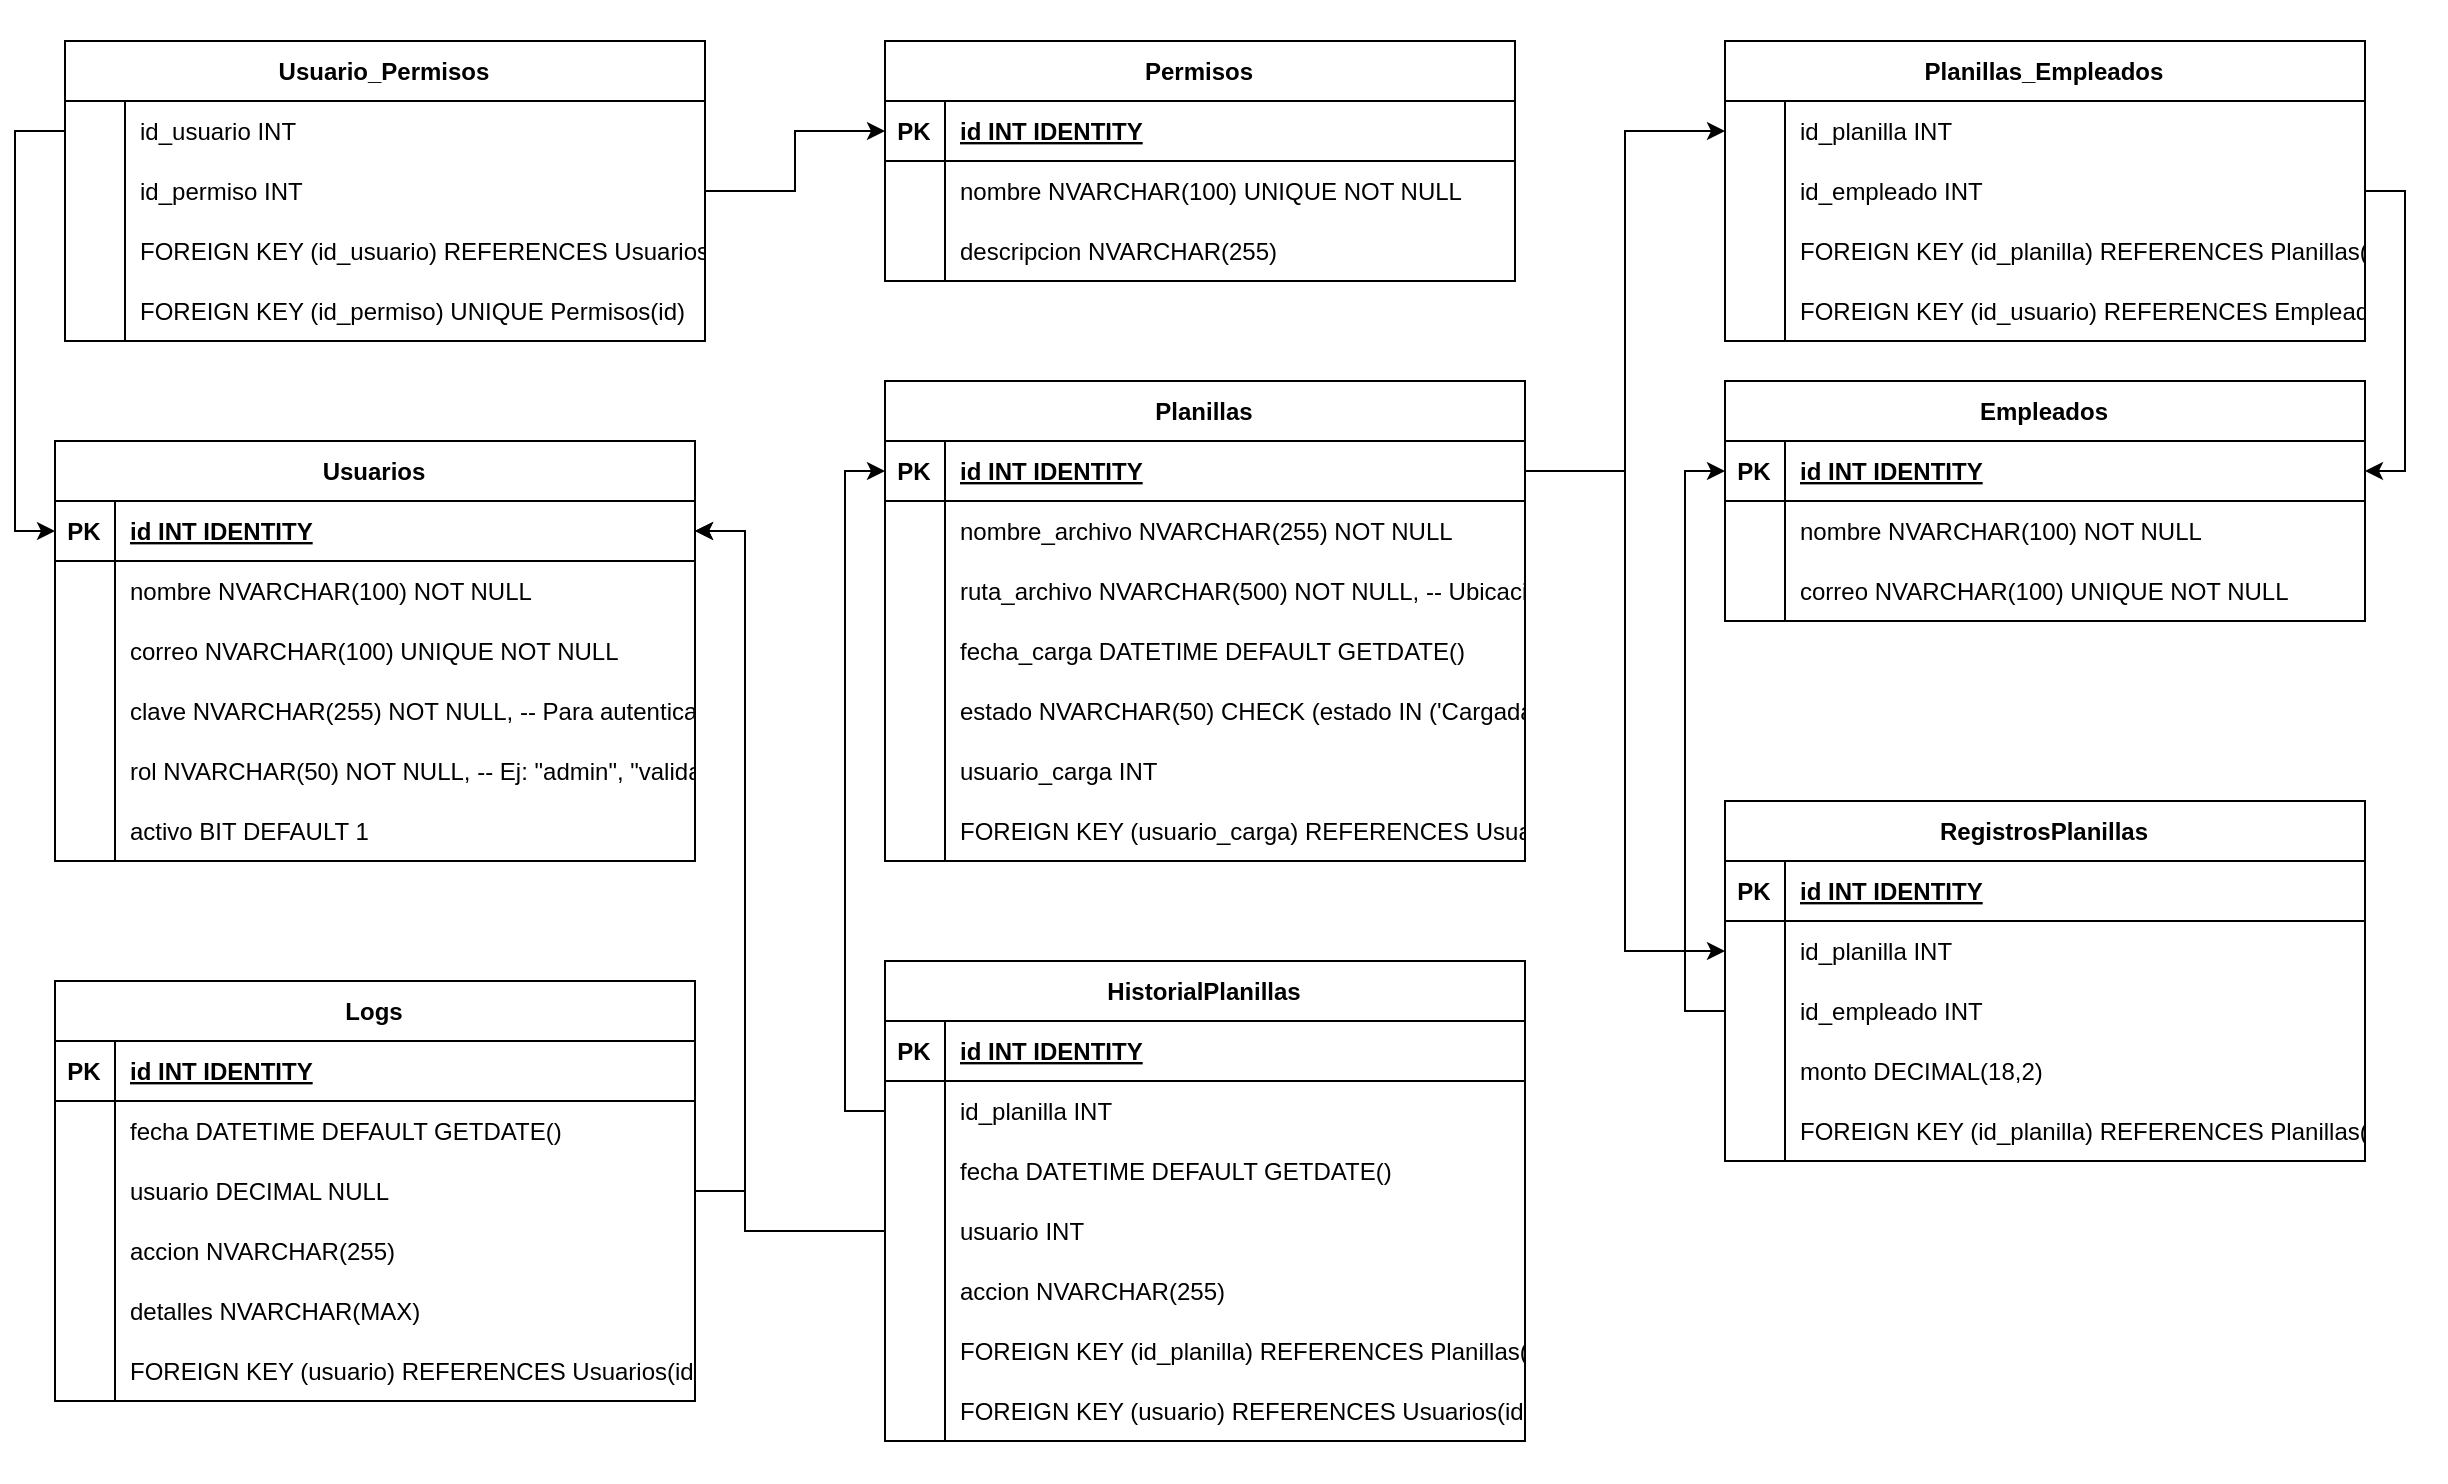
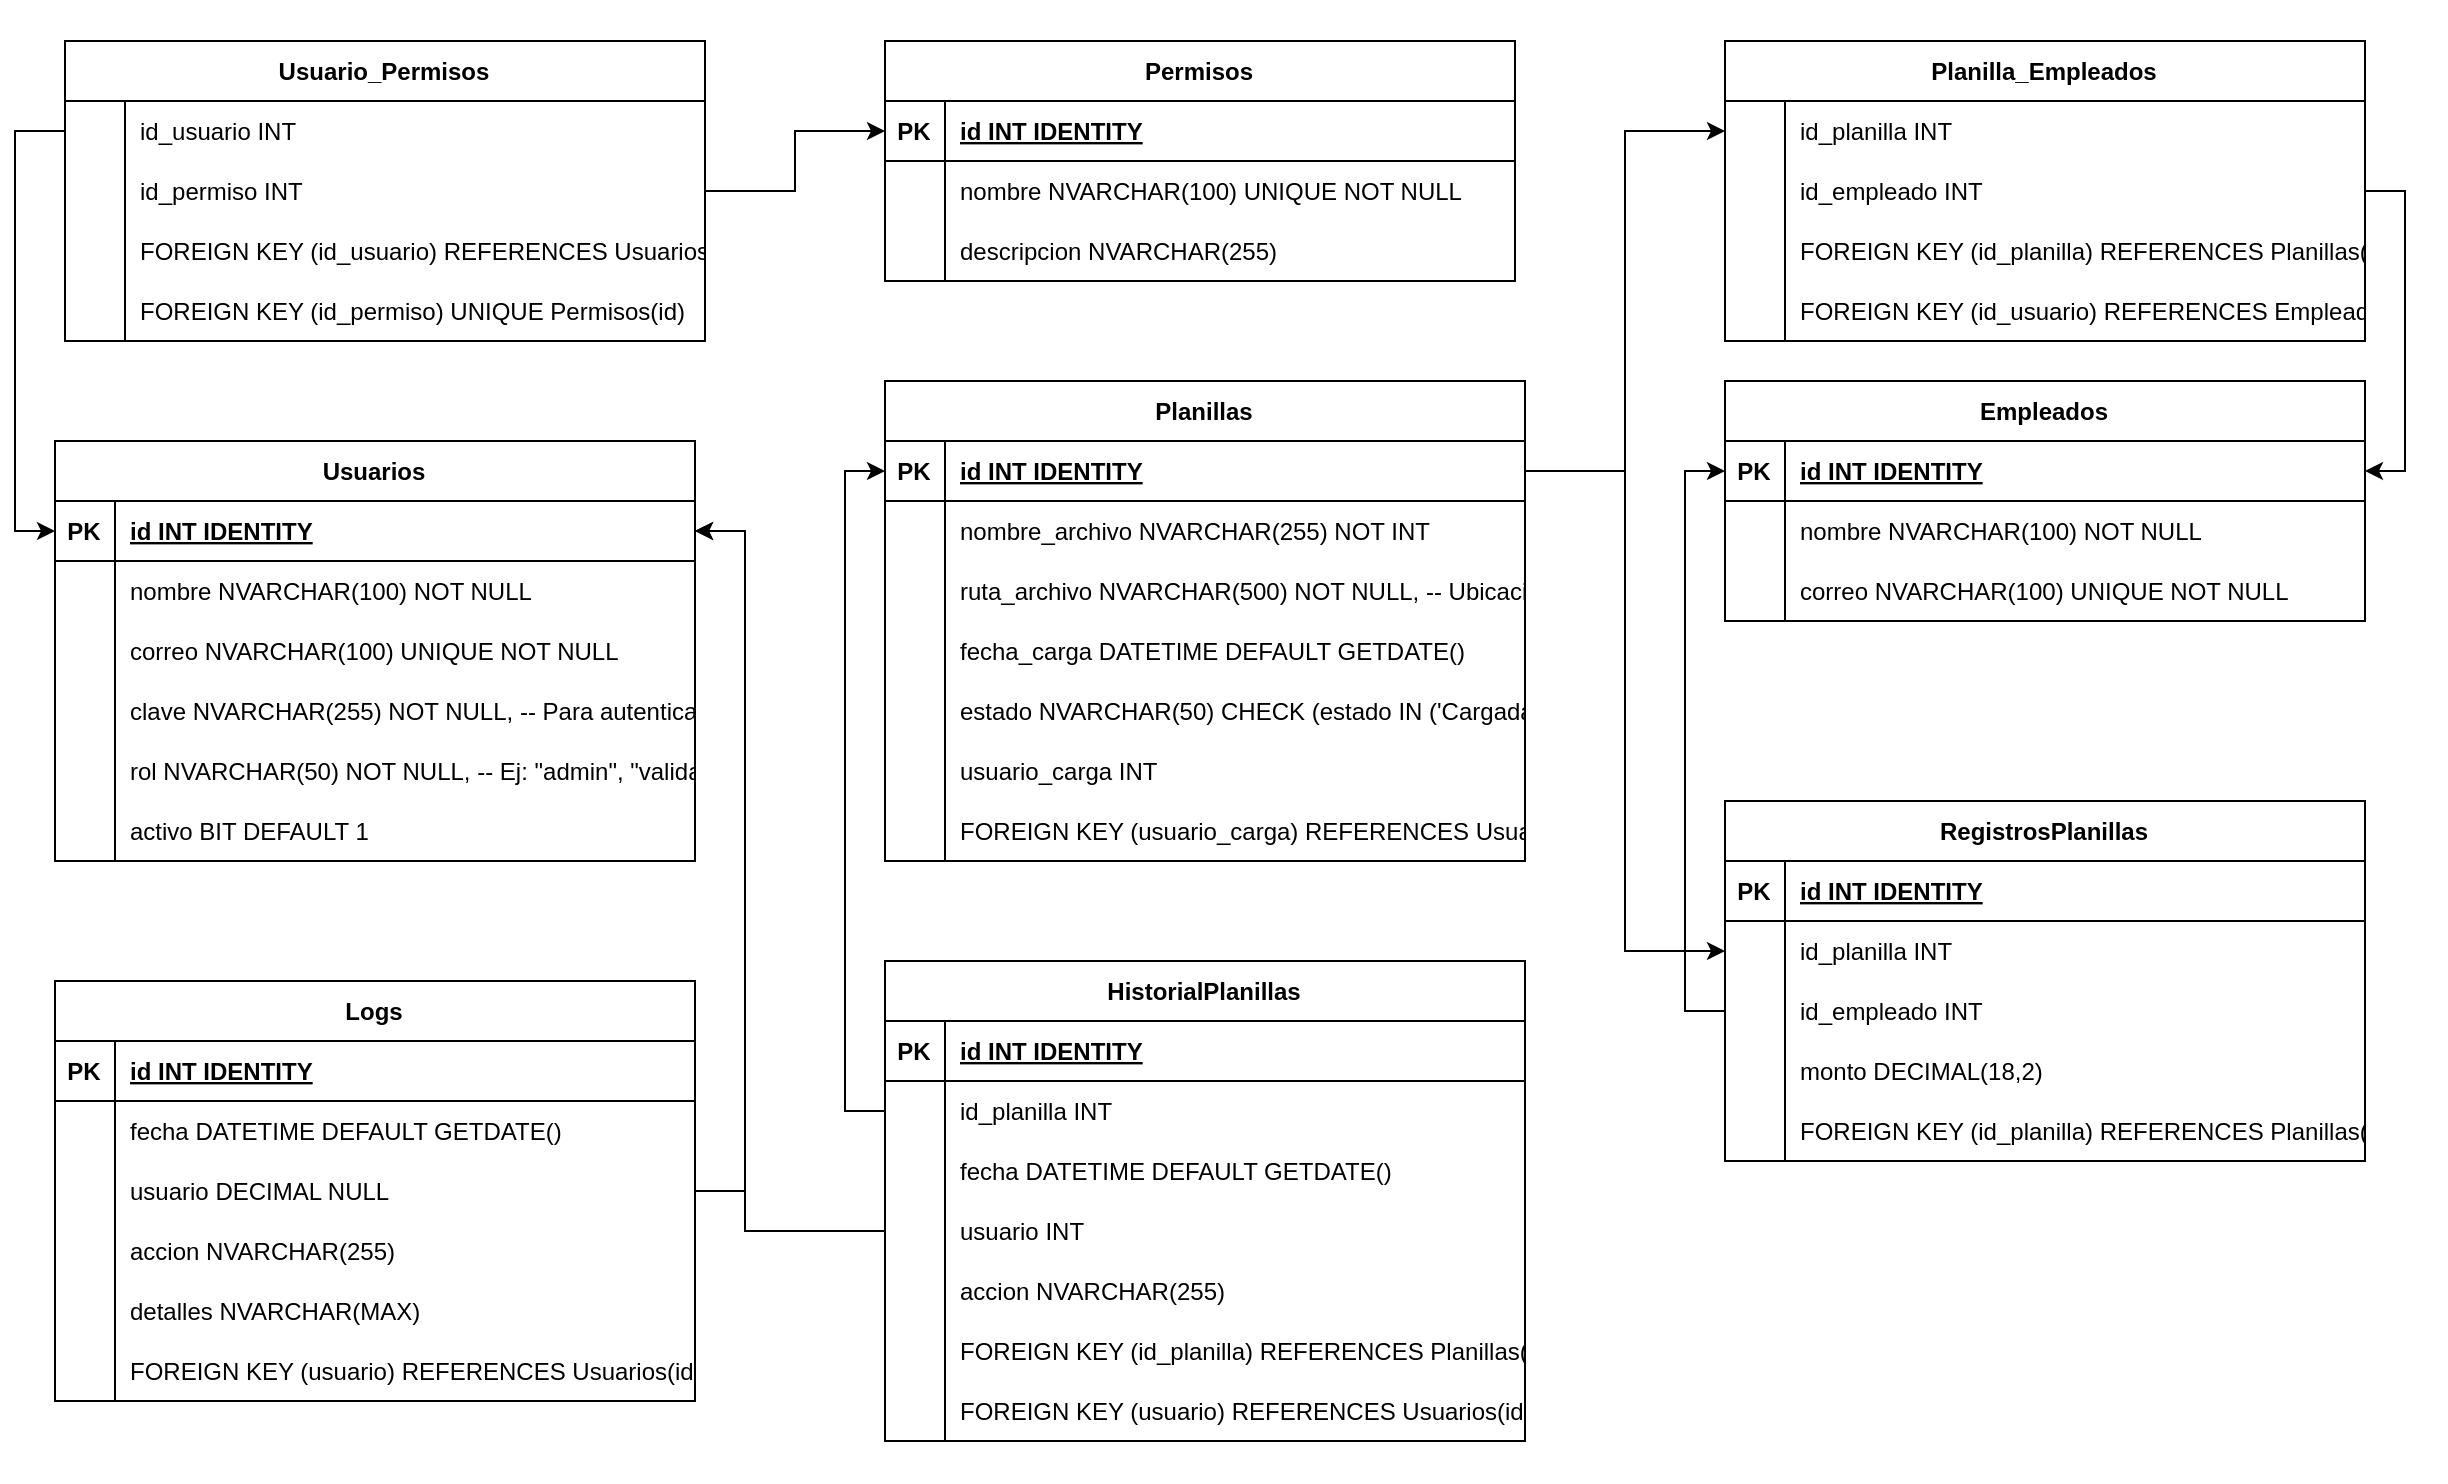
(2044, 72) -> (2044, 72)
(1196, 532) -> (1189, 532)
